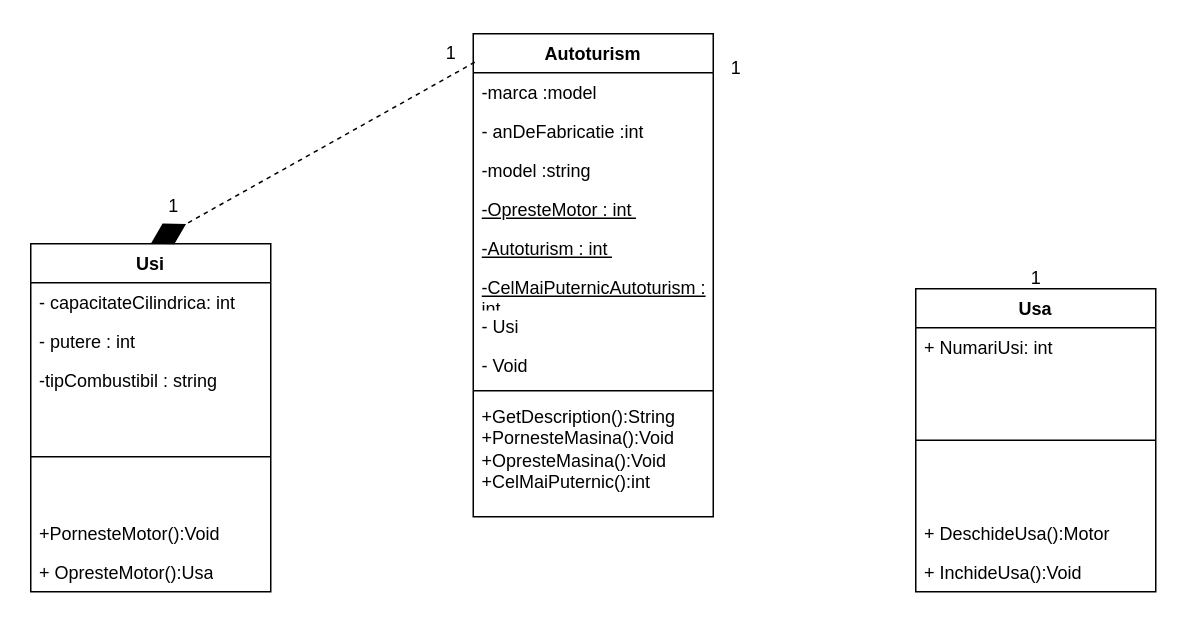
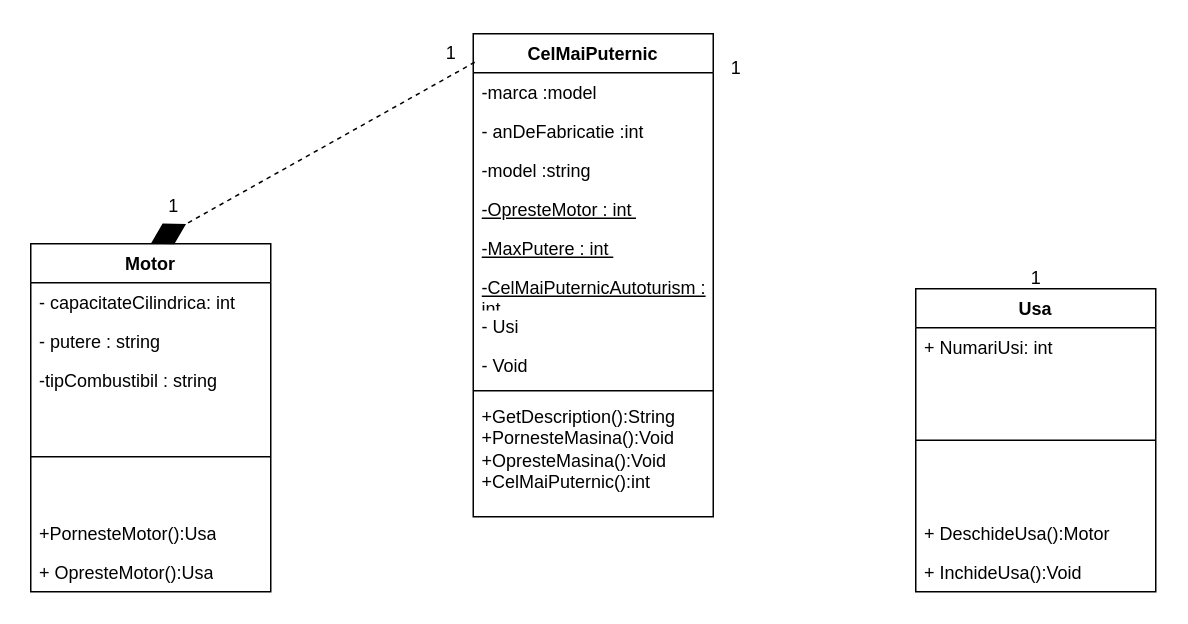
(593, 55) -> (593, 55)
(556, 250) -> (554, 250)
(151, 265) -> (151, 265)
(99, 343) -> (114, 343)
(141, 535) -> (138, 535)
